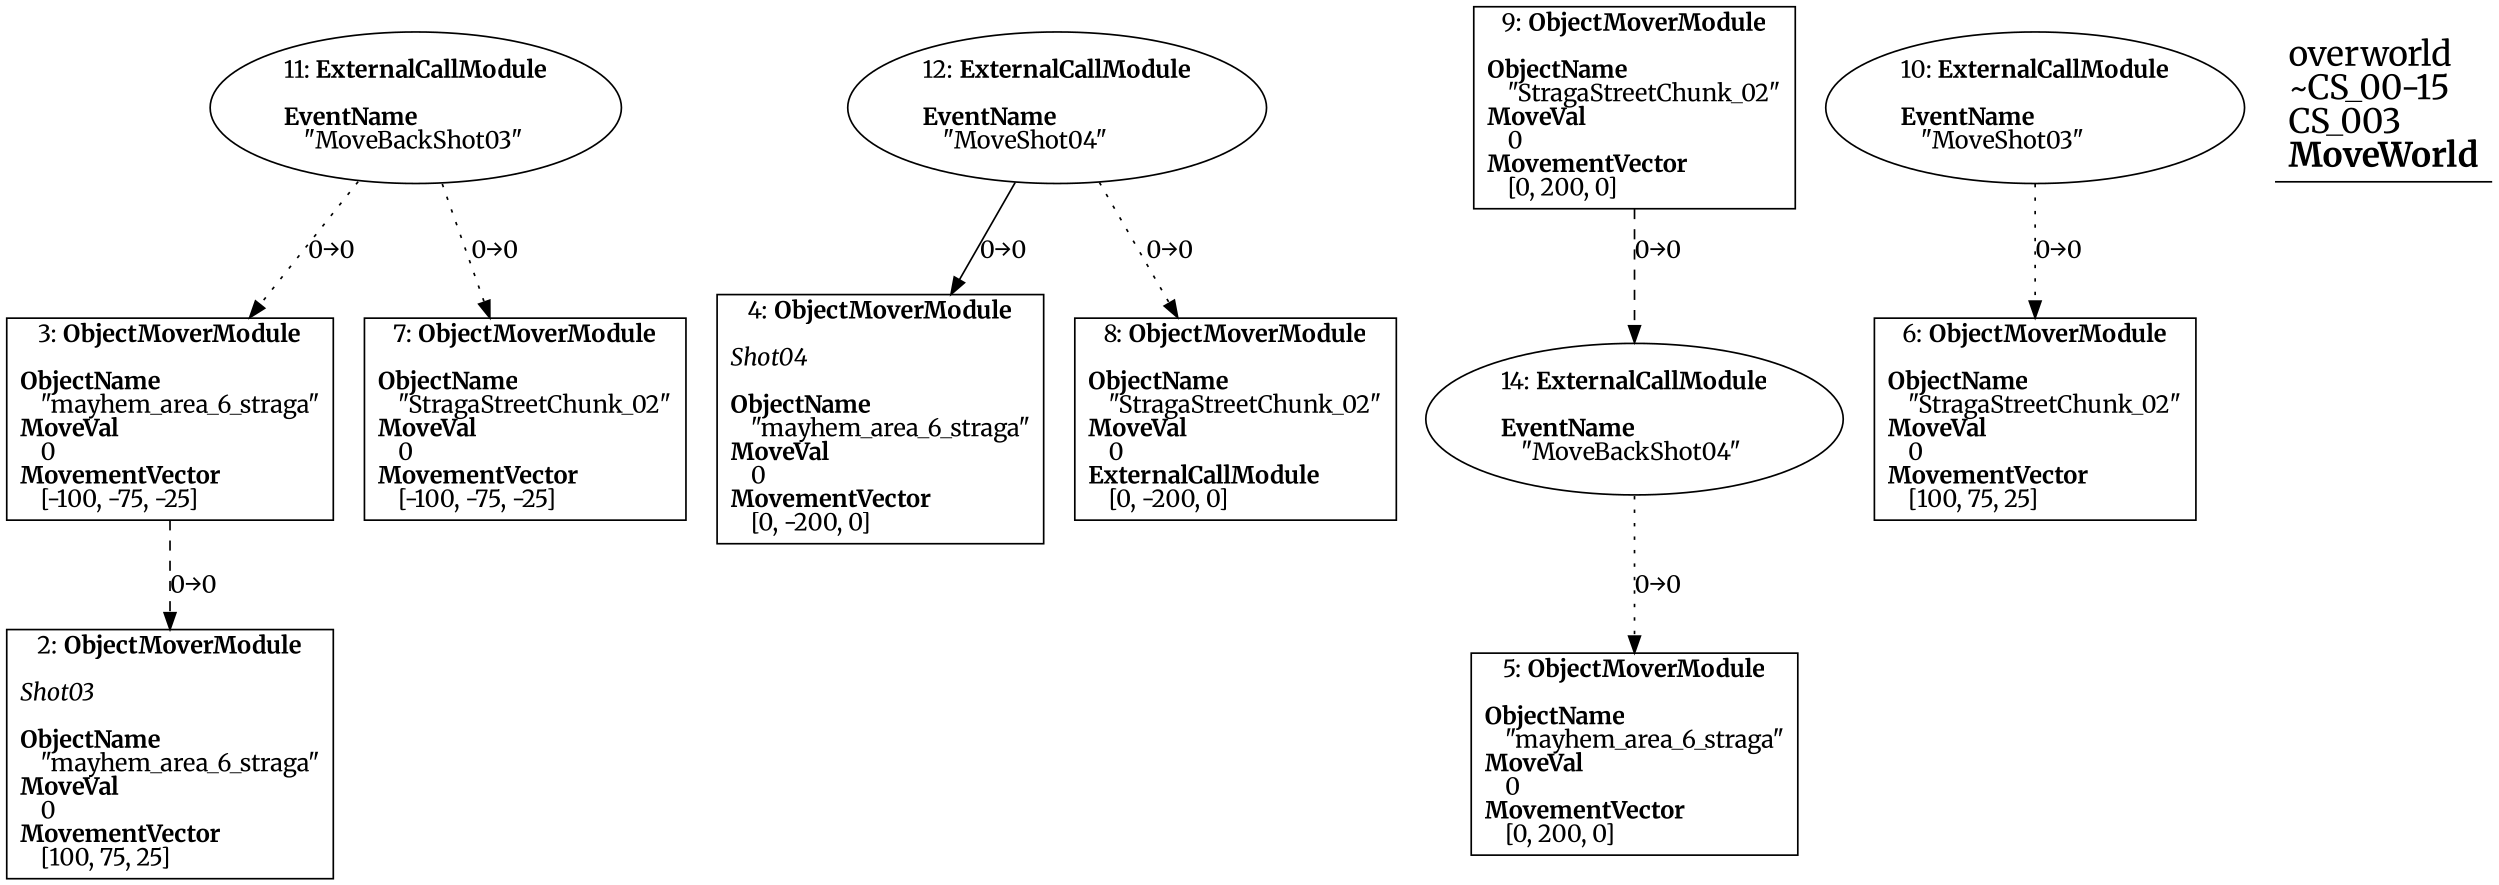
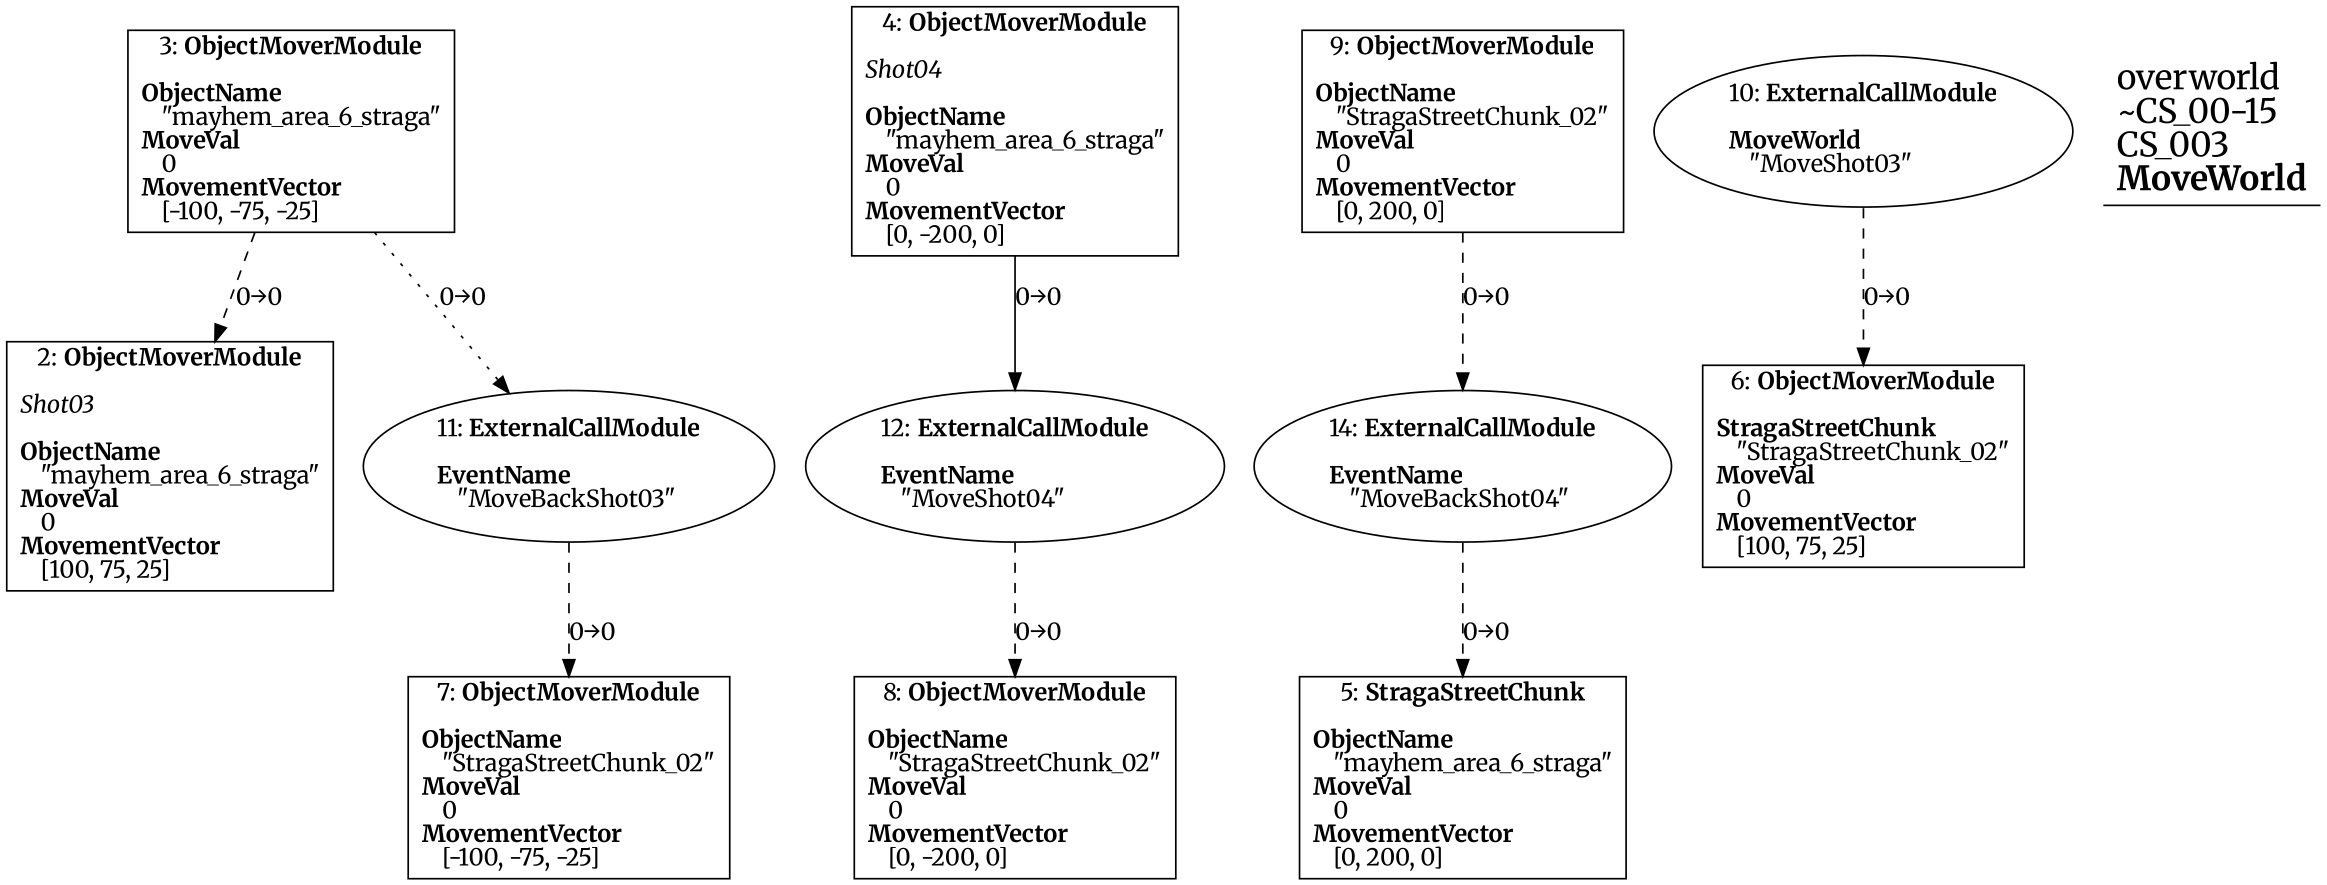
(1968, 118) -> (1795, 141)
(987, 231) -> (1015, 314)
(2035, 242) -> (1863, 278)
(309, 243) -> (436, 306)
(463, 243) -> (569, 601)
(1134, 243) -> (1015, 601)
(1959, 382) -> (1826, 429)
(1204, 476) -> (969, 835)
(1635, 566) -> (1463, 601)
(1647, 670) -> (1475, 694)
